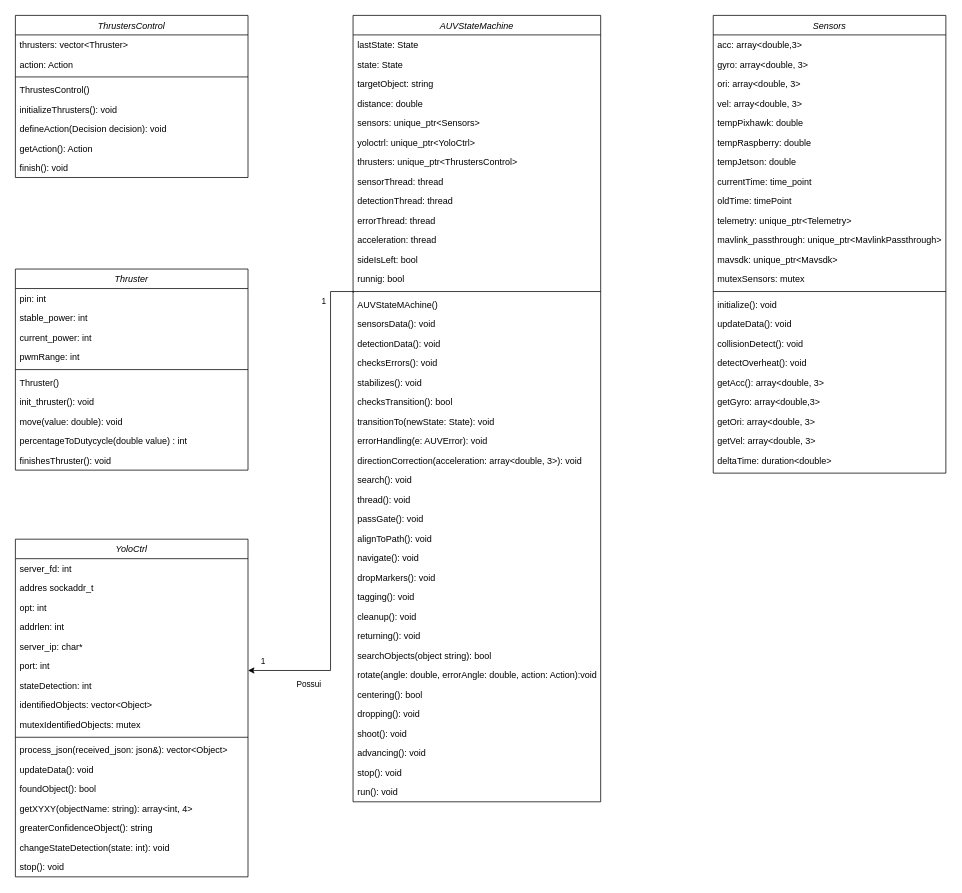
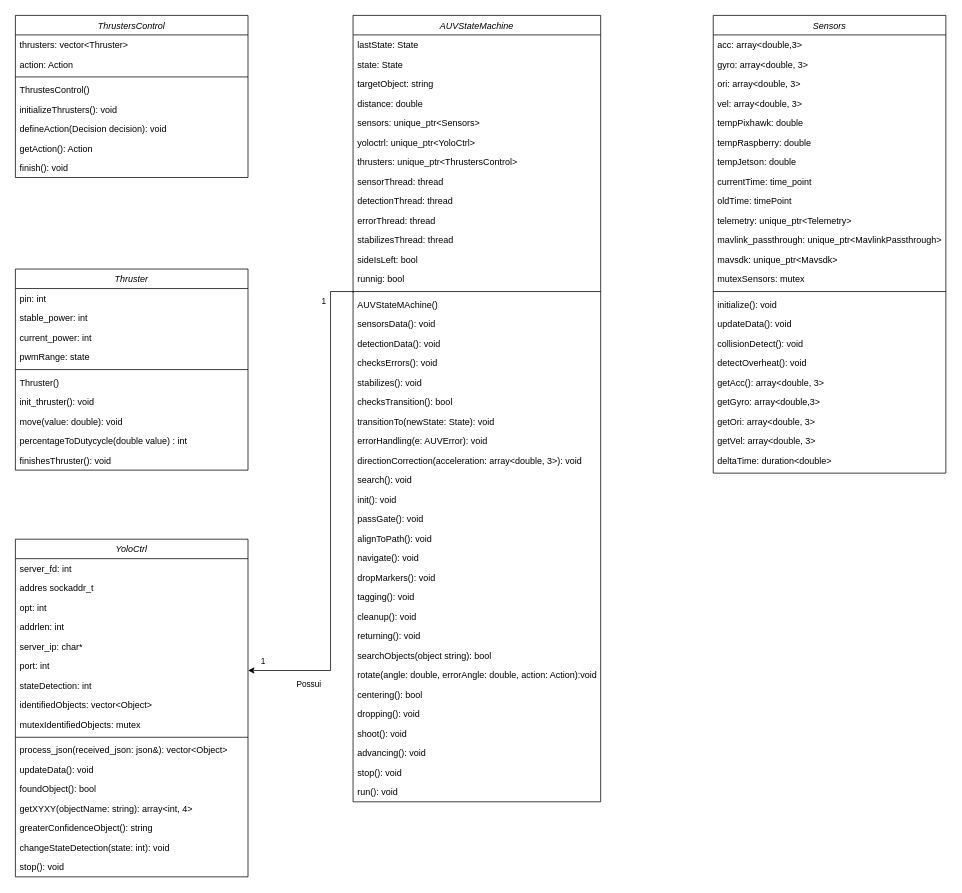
(403, 240) -> (412, 240)
(49, 357) -> (55, 357)
(389, 500) -> (381, 500)
